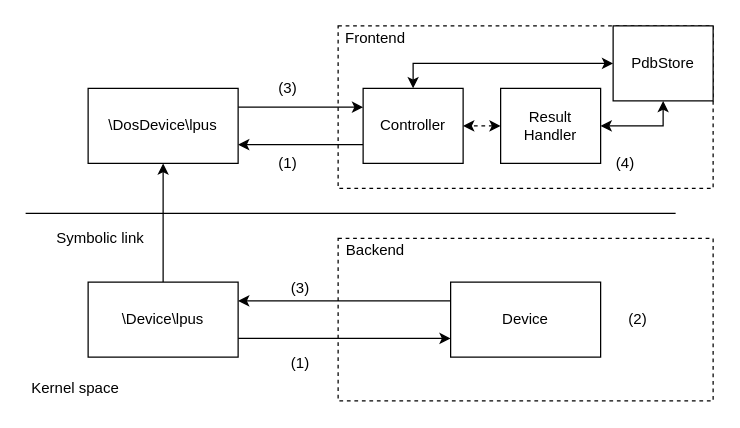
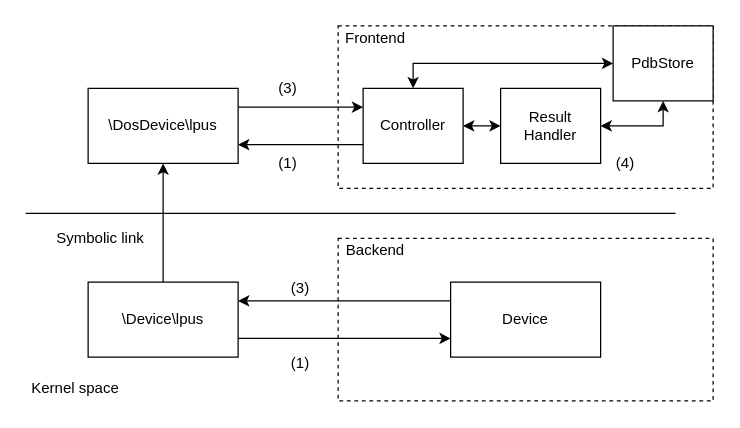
(480, 126) -> (480, 126)
(638, 319) -> none
